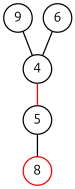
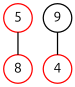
(58, 18) -> none
(37, 69) -> (58, 69)
(37, 94) -> none
(37, 120) -> (18, 18)
